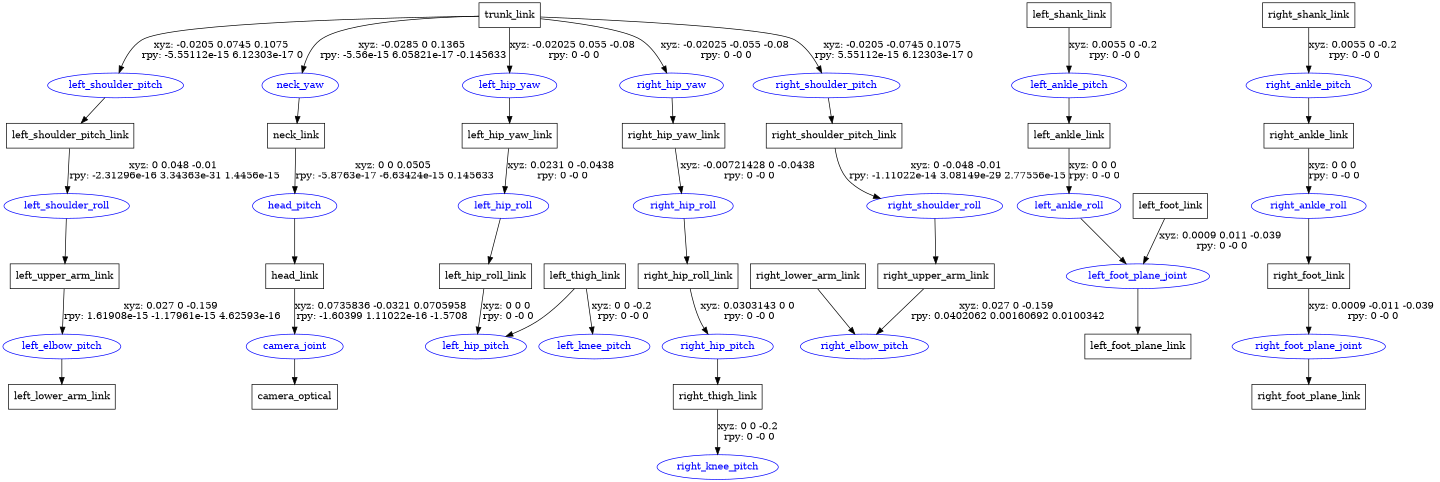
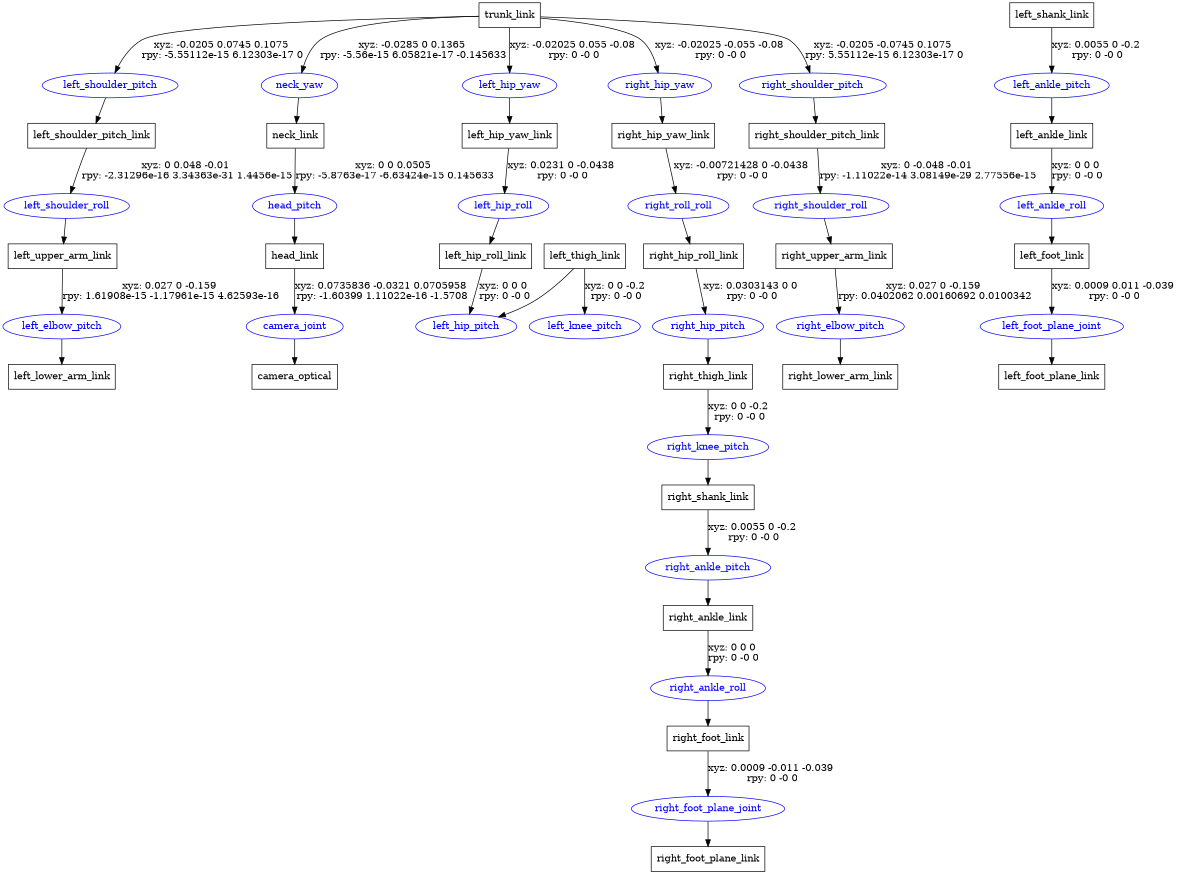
(683, 206) -> (678, 206)
(1101, 239) -> (1052, 228)
(834, 309) -> (840, 348)
none -> (708, 469)
